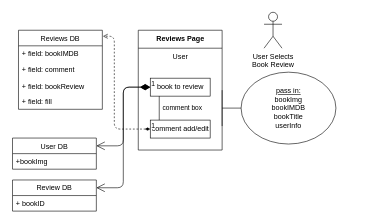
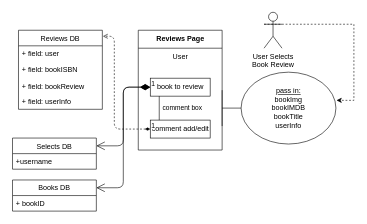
(51, 54) -> (43, 54)
(49, 70) -> (51, 70)
none -> (348, 101)
(40, 102) -> (51, 102)
(54, 146) -> (54, 146)
(32, 162) -> (34, 162)
(54, 188) -> (54, 188)
